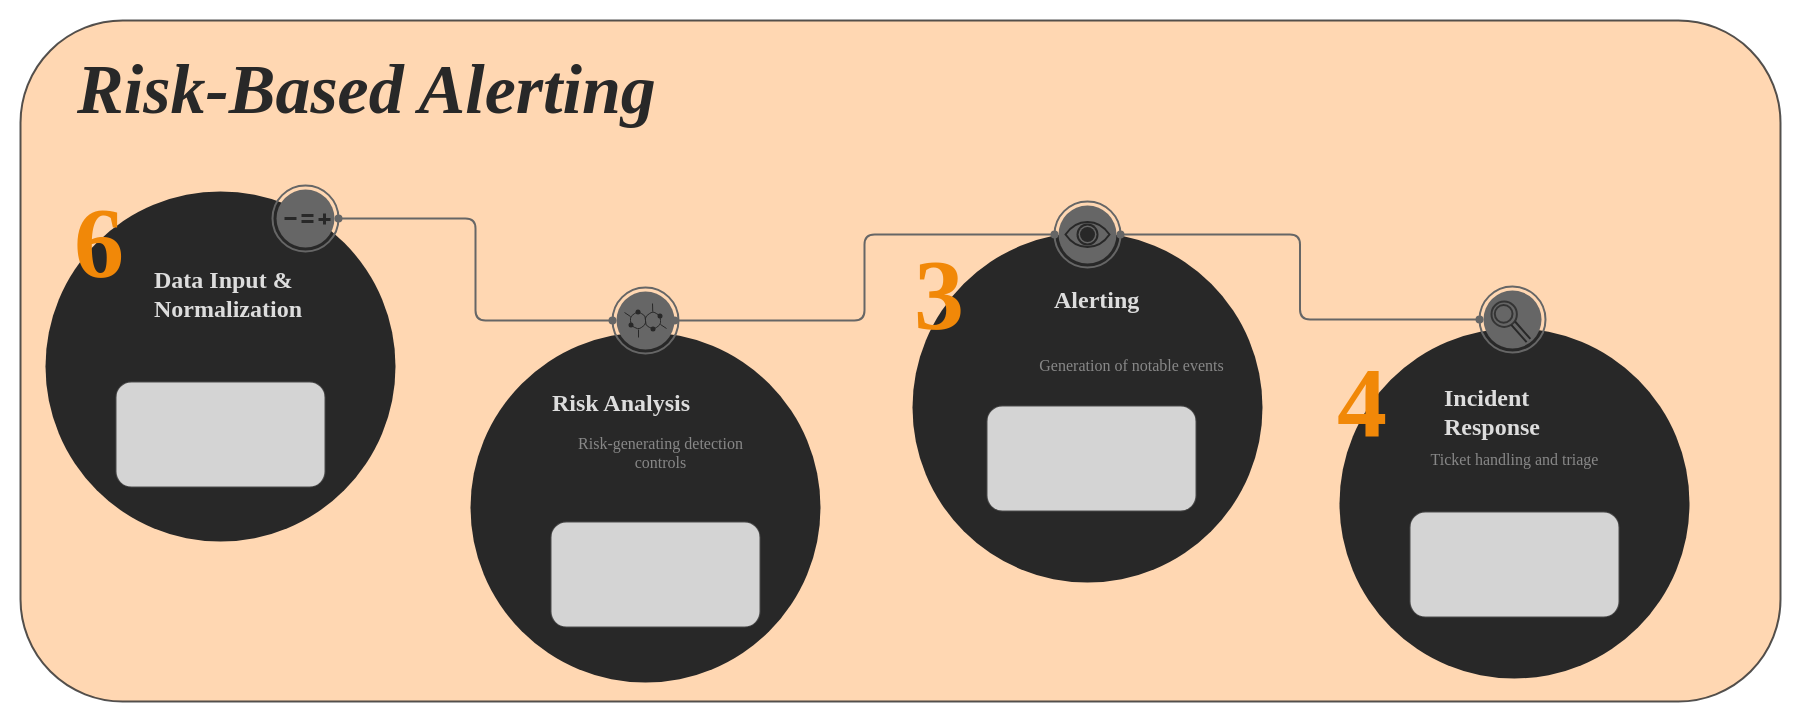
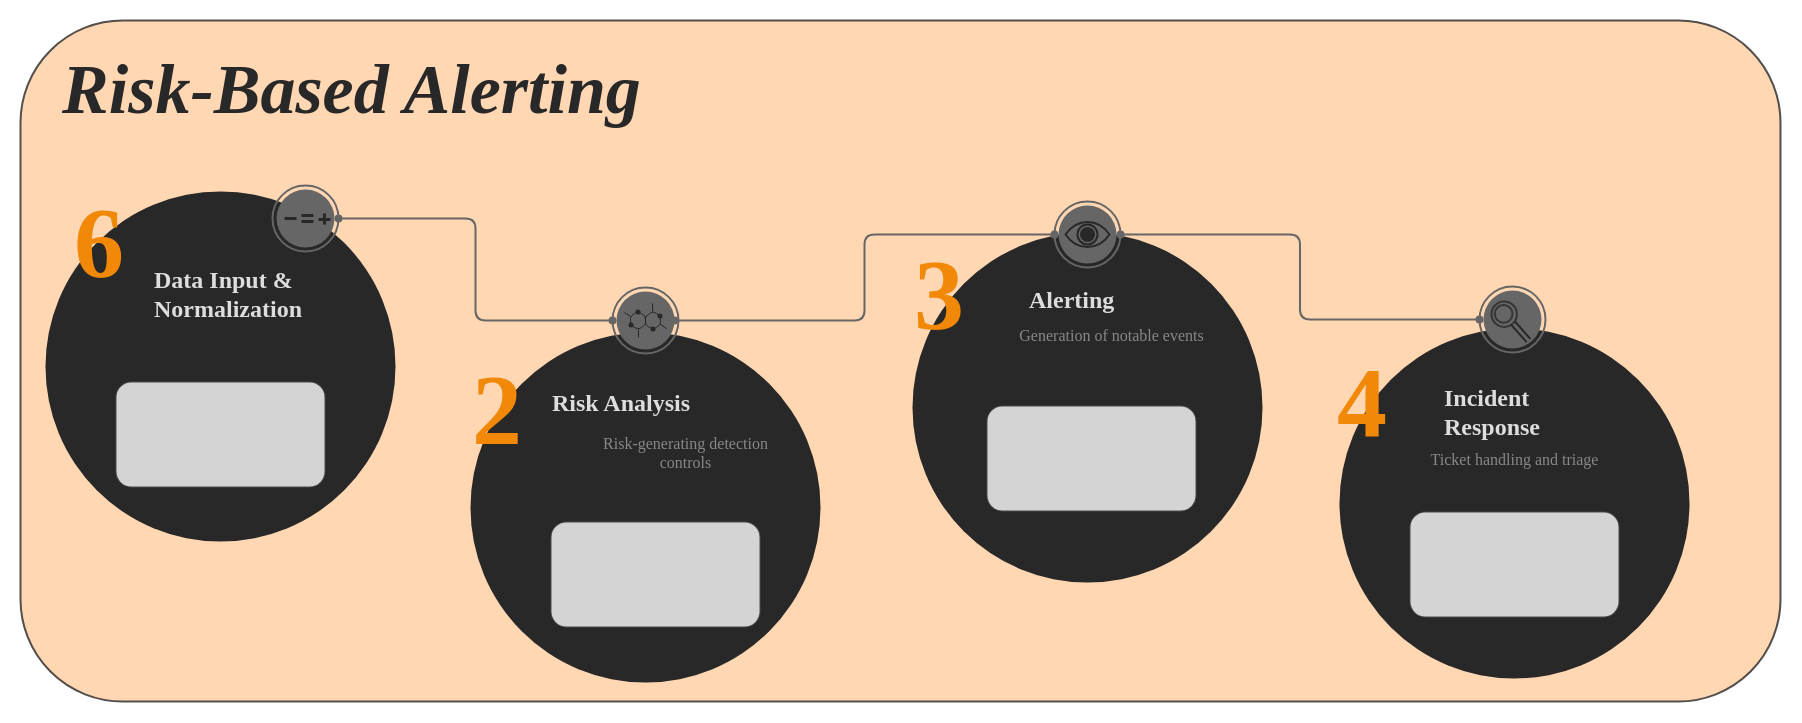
(518, 90) -> (503, 90)
(1113, 299) -> (1088, 299)
(1132, 364) -> (1112, 334)
none -> (508, 408)
(661, 452) -> (686, 452)
